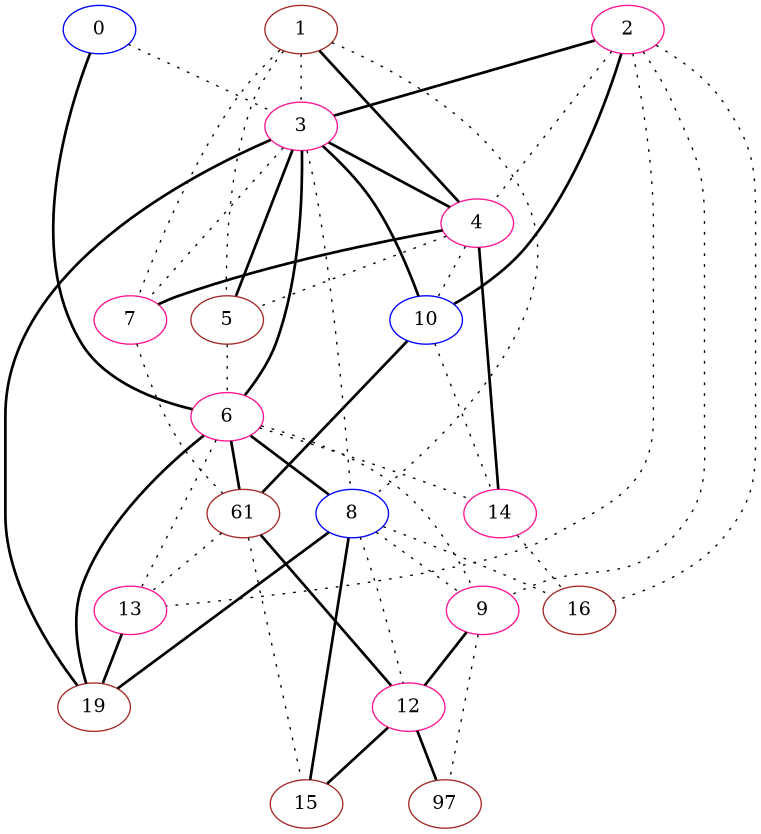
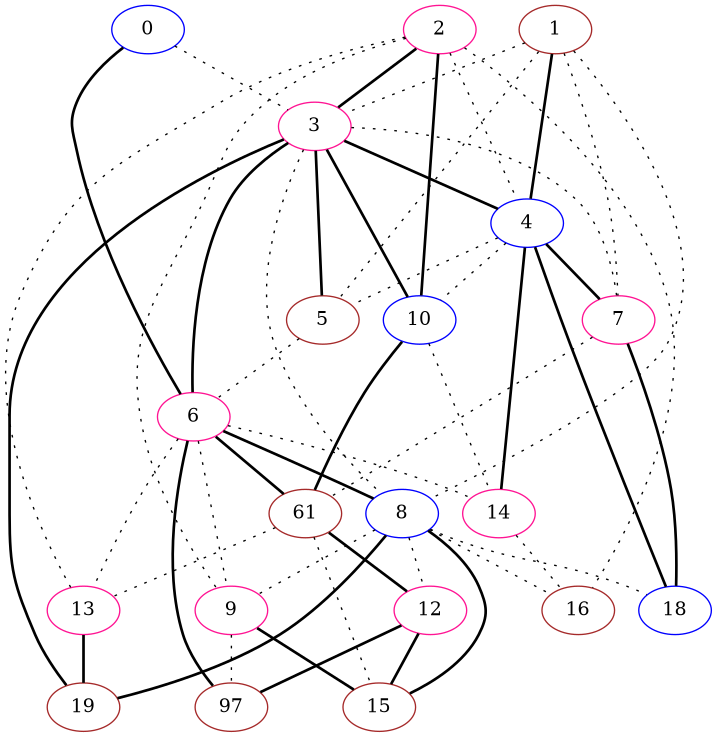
(477, 223) -> (527, 223)
(104, 543) -> (173, 561)
none -> (675, 610)
(446, 659) -> (305, 659)
